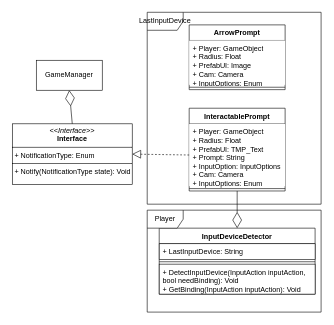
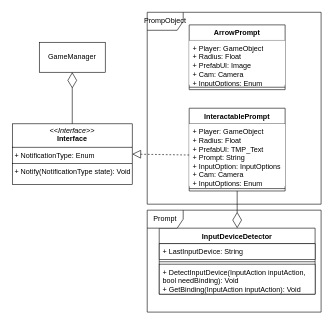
(165, 21) -> (165, 21)
(69, 75) -> (72, 57)
(165, 219) -> (165, 219)
